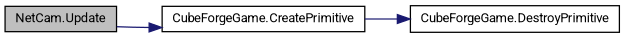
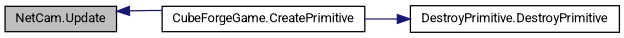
(515, 19) -> (515, 19)
(133, 27) -> (146, 11)
